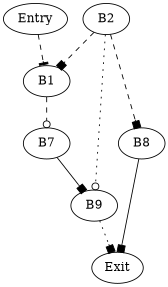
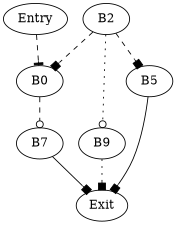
(47, 81) -> (40, 81)
(142, 143) -> (149, 81)
(68, 171) -> (67, 171)
